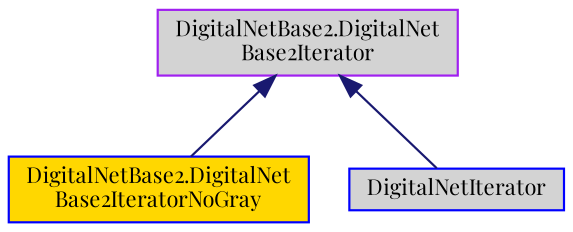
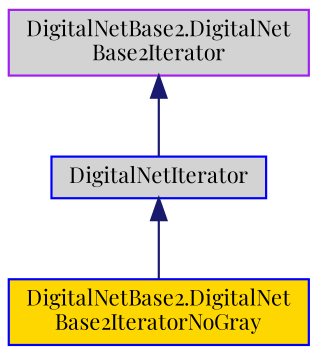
(225, 124) -> (159, 250)
